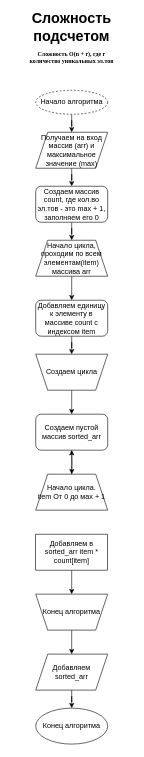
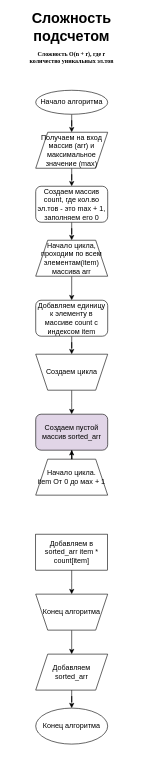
(72, 102) -> (72, 102)
(72, 432) -> (72, 432)
(72, 492) -> (72, 477)
